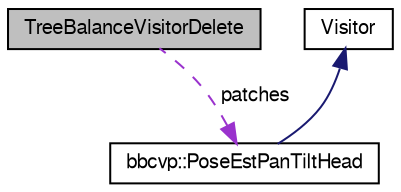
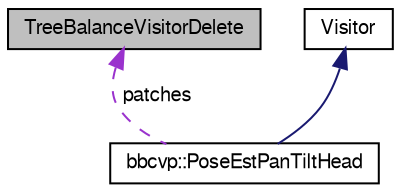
(198, 83) -> (124, 115)
